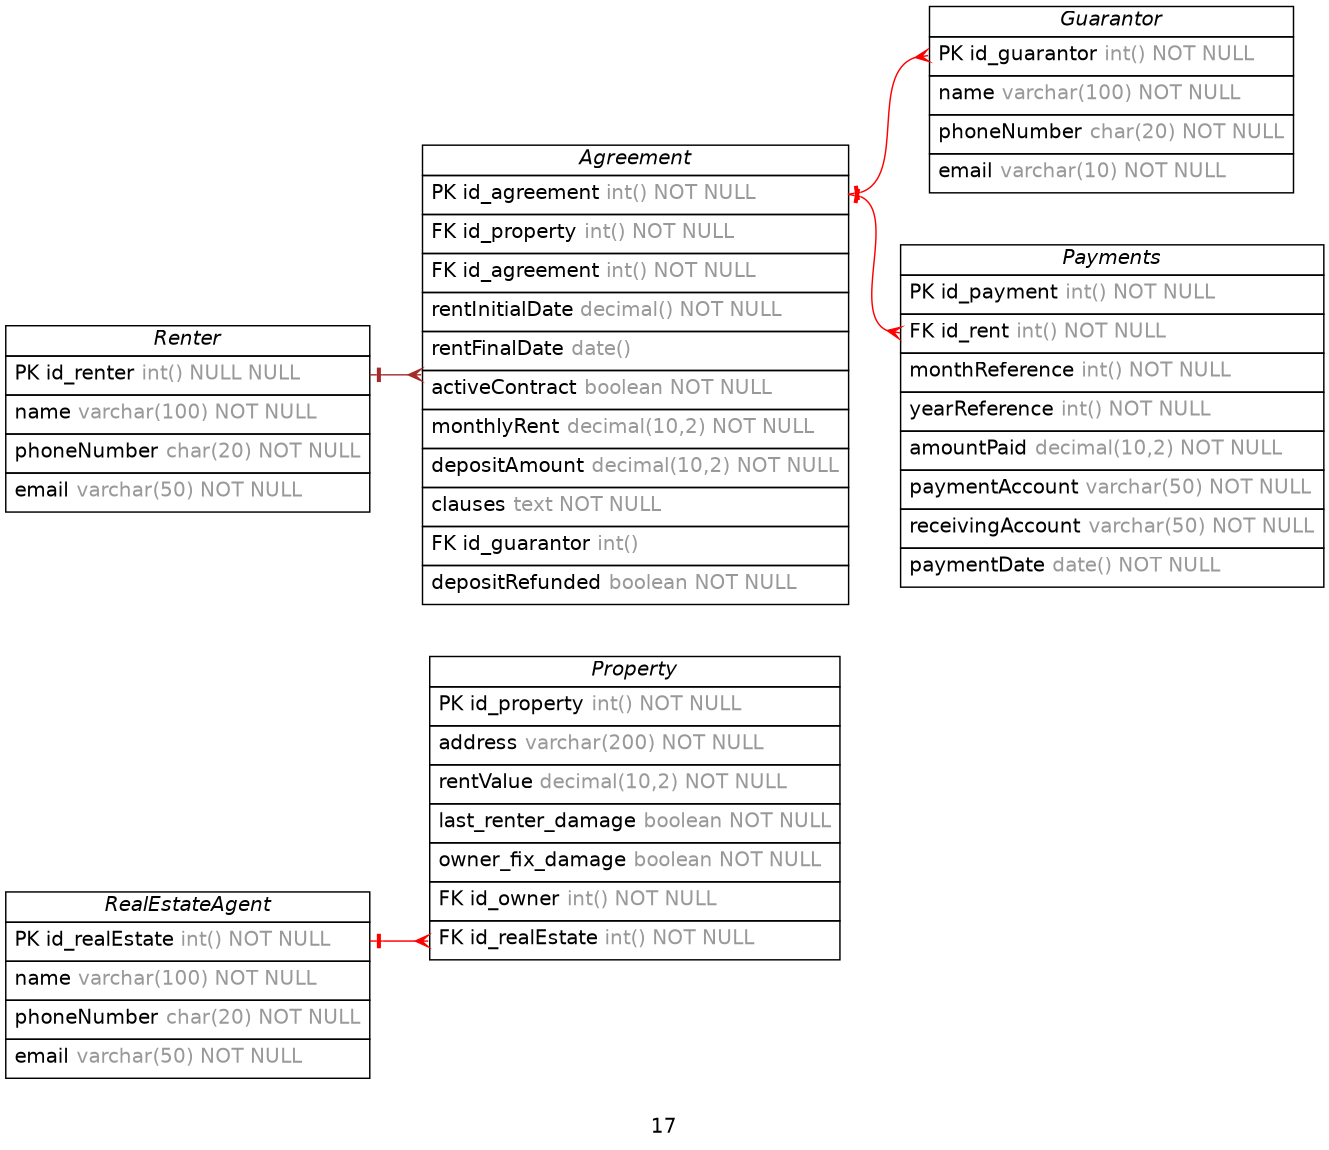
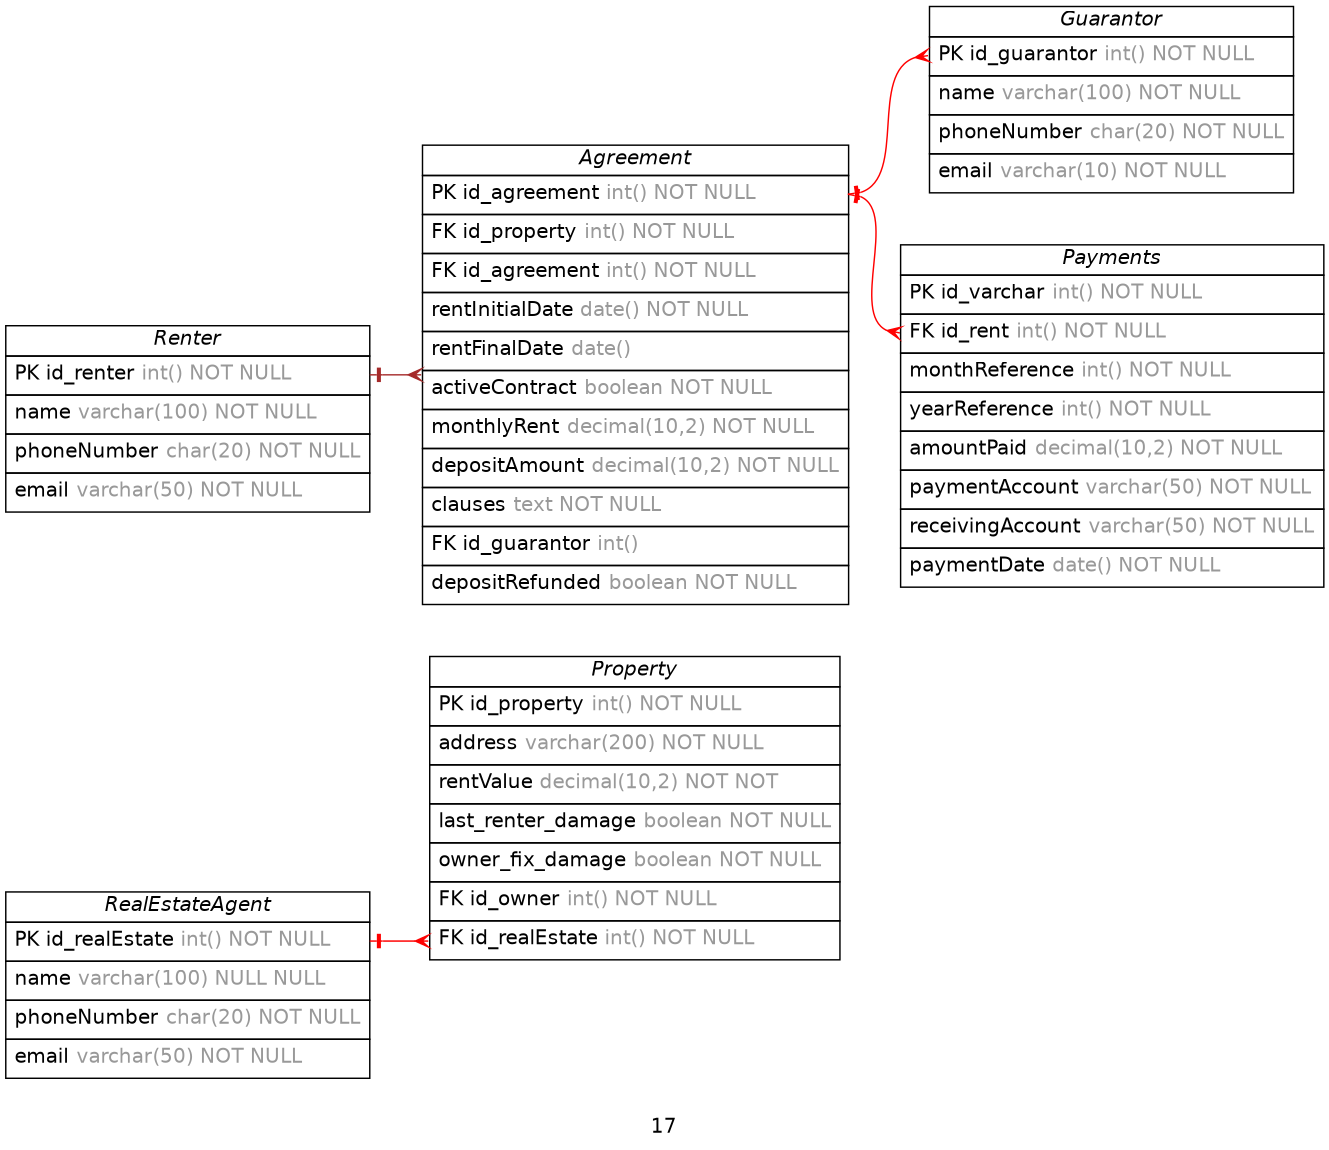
(987, 292) -> (981, 292)
(681, 310) -> (664, 310)
(221, 373) -> (217, 373)
(664, 782) -> (659, 782)
(198, 979) -> (202, 979)
